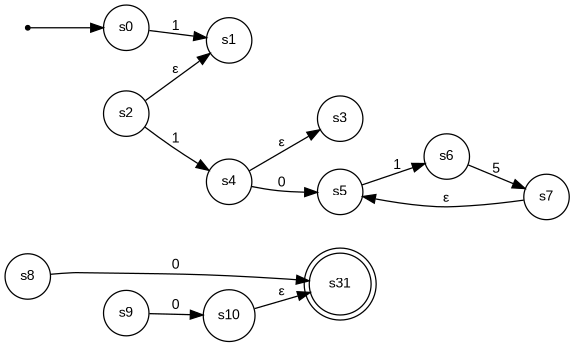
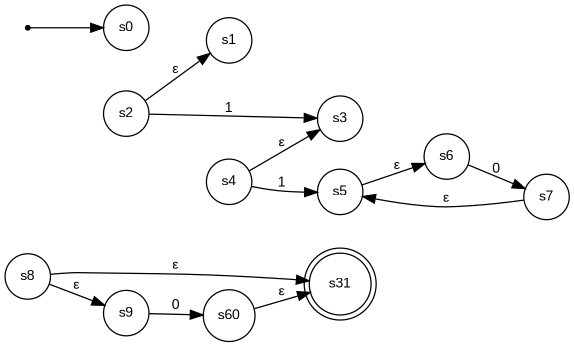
(172, 33) -> none
(171, 146) -> (227, 116)
(398, 165) -> (398, 165)
(497, 169) -> (497, 169)
(282, 183) -> (282, 183)
(176, 265) -> (176, 265)
none -> (71, 293)
(229, 316) -> (229, 316)
